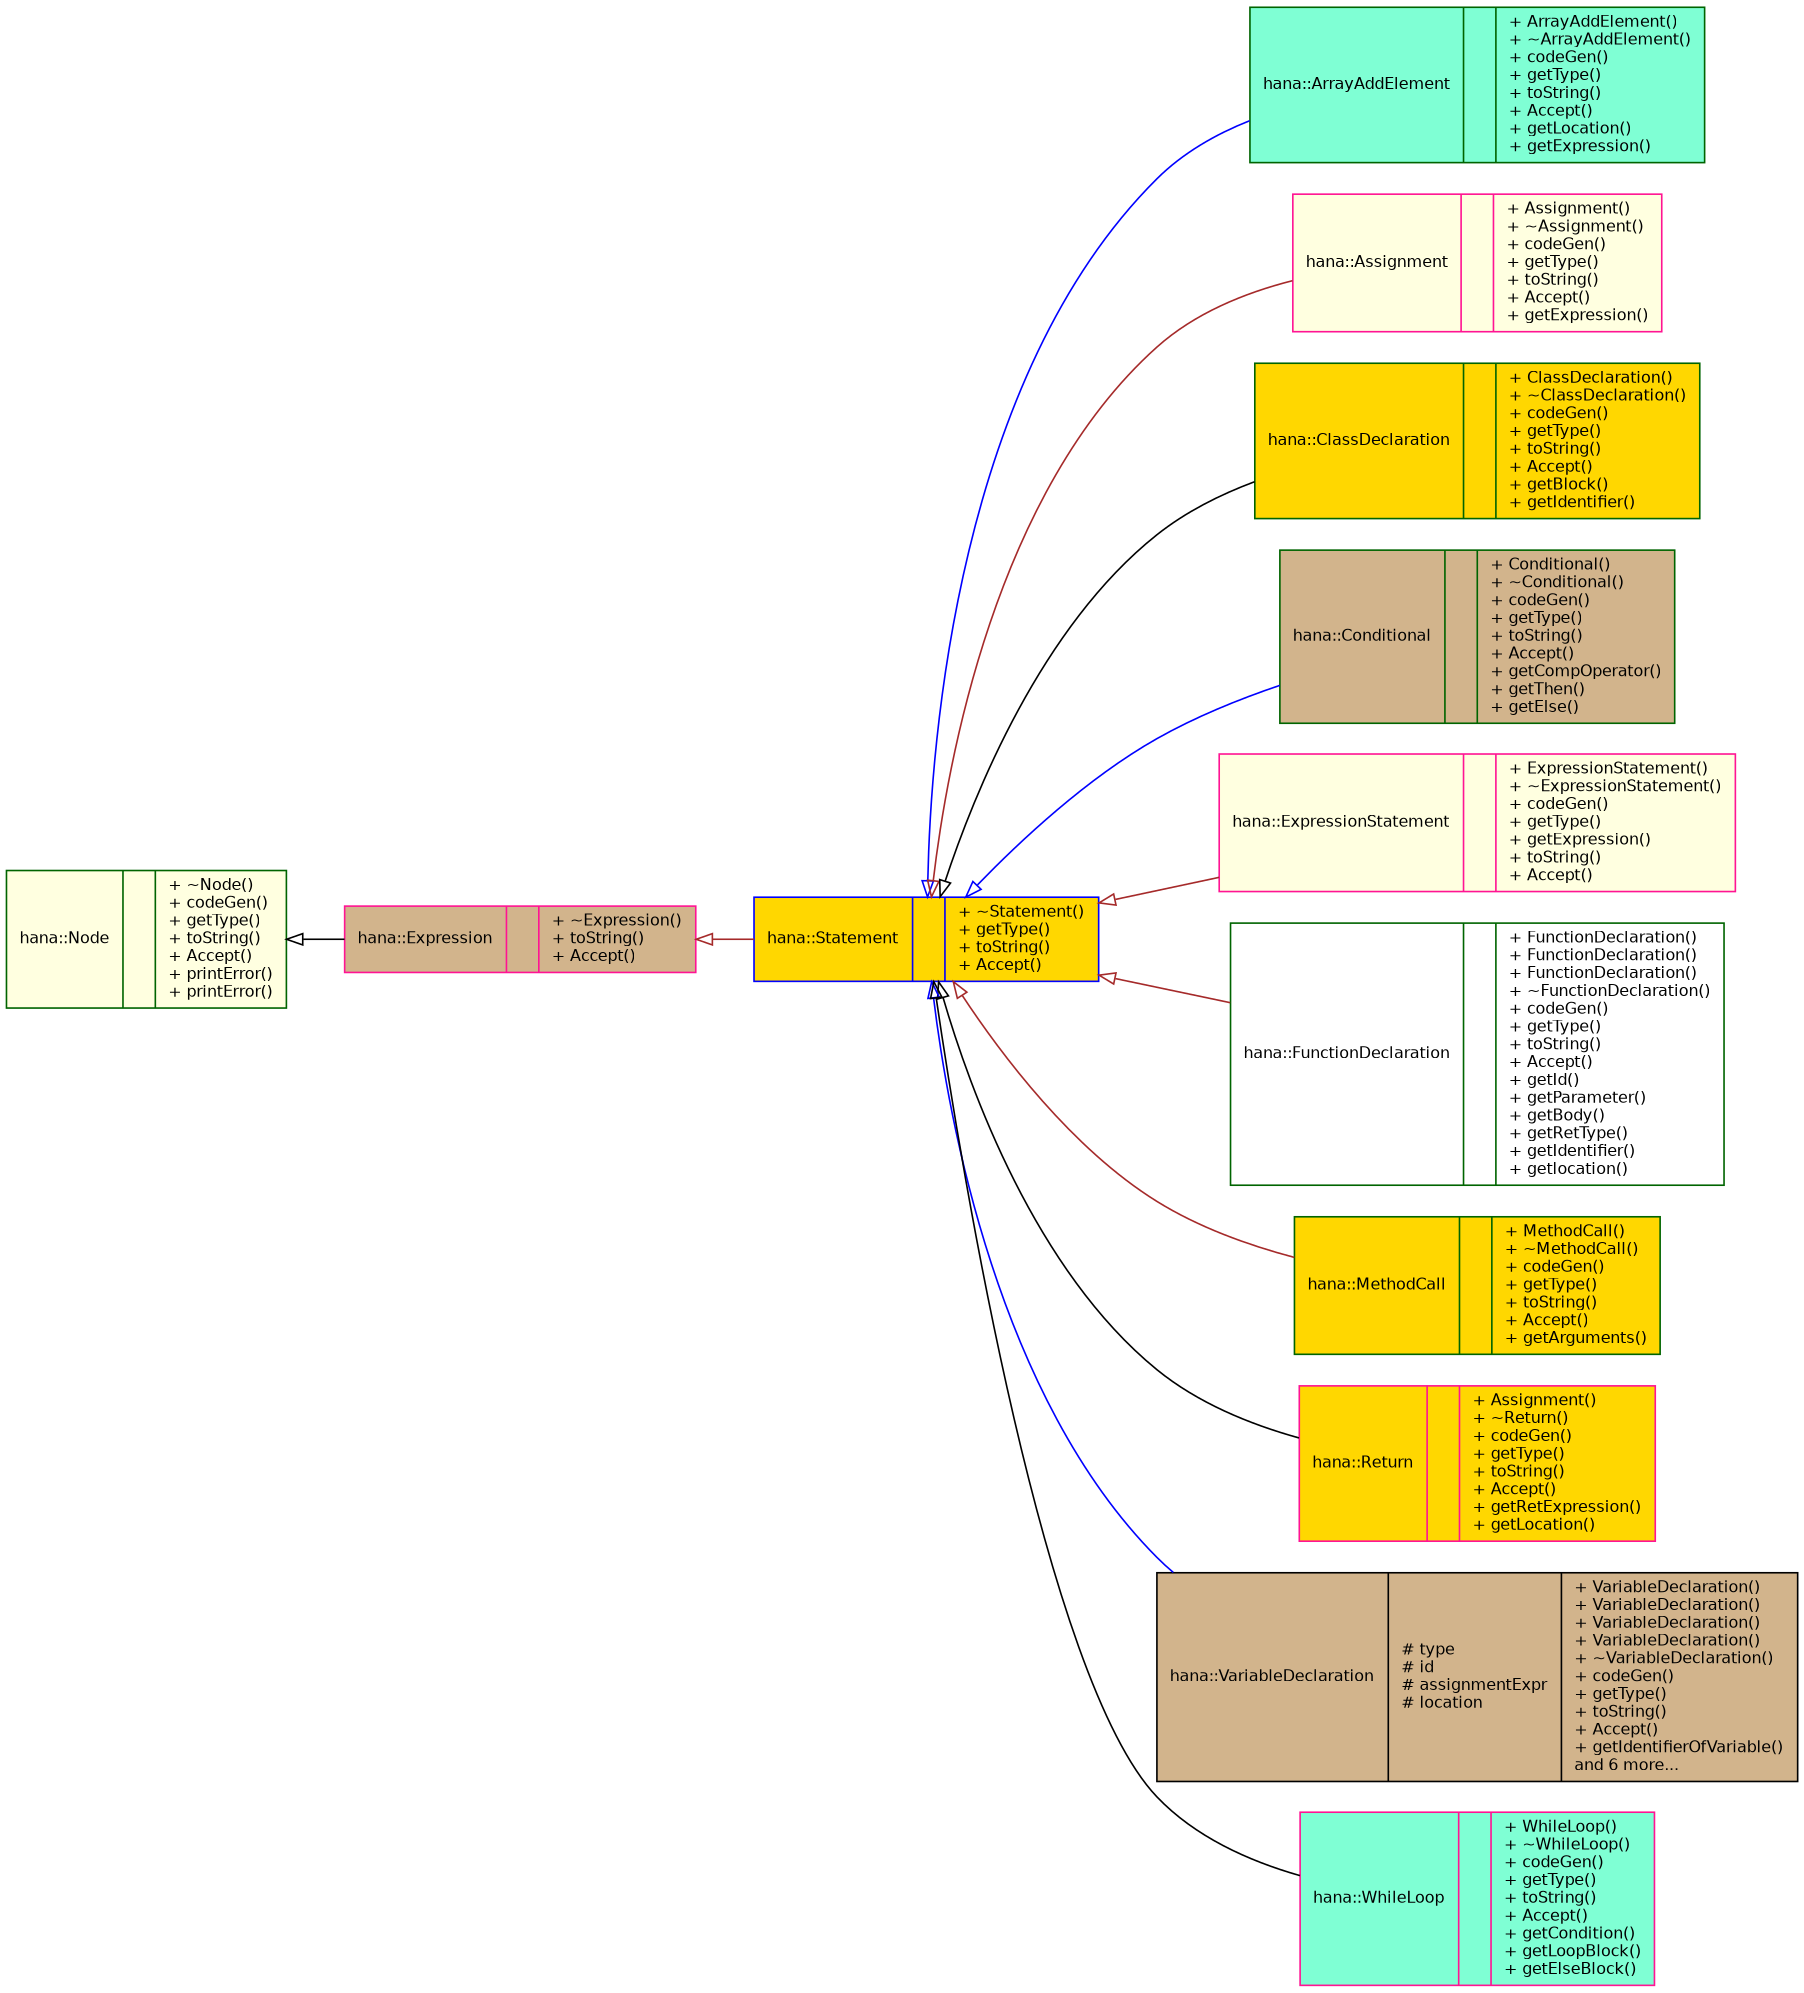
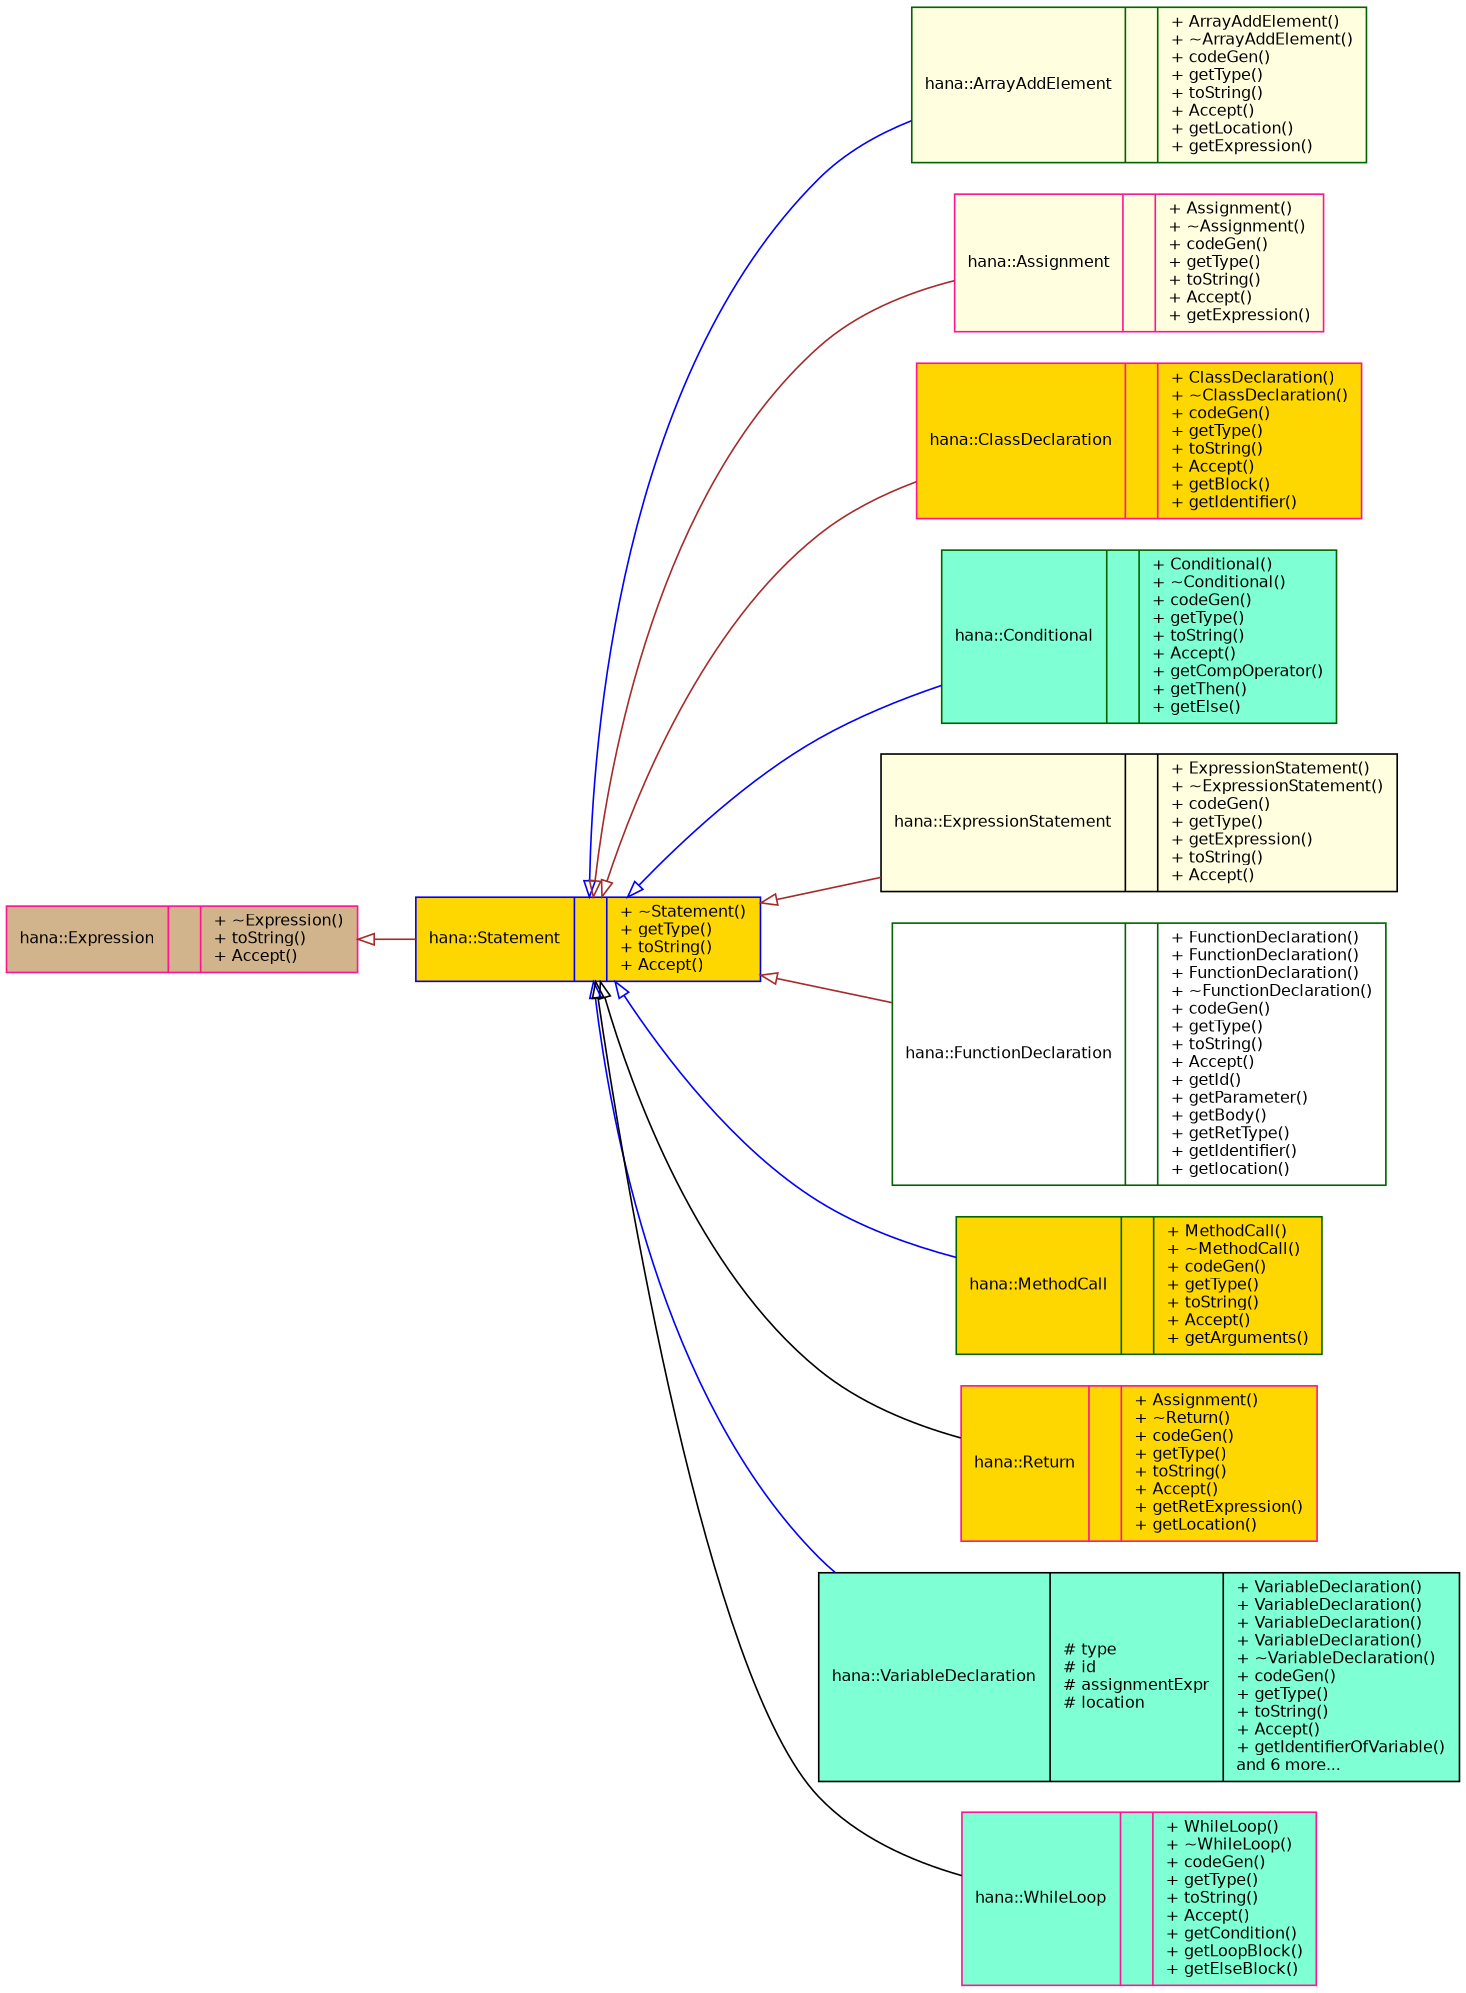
(1477, 85) -> (1139, 85)
(1477, 441) -> (1139, 441)
(1477, 637) -> (1139, 637)
(1058, 646) -> (719, 646)
(1477, 823) -> (1139, 823)
(146, 939) -> none
(1102, 1160) -> (764, 1160)
(1477, 1677) -> (1139, 1677)
